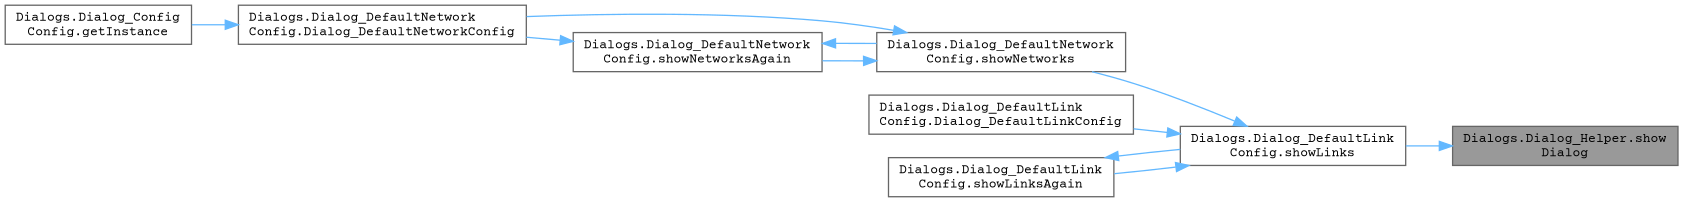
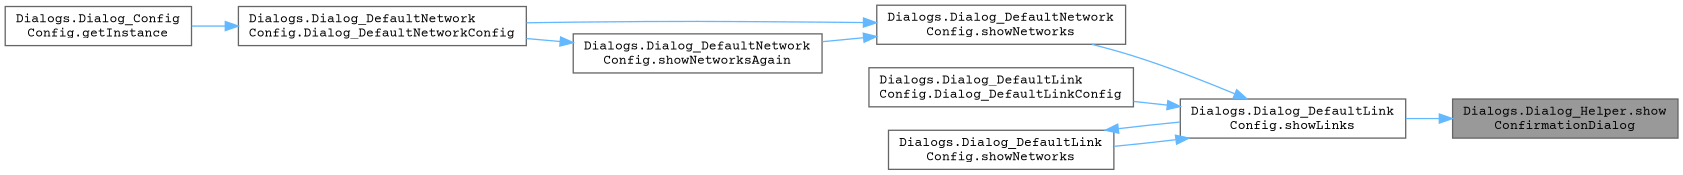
(856, 43) -> none
(1565, 146) -> (1565, 119)
(1001, 177) -> (1001, 150)
